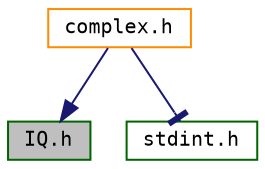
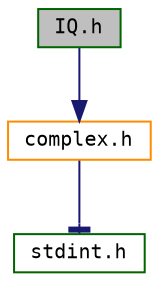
(90, 76) -> (79, 74)
